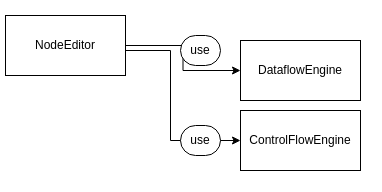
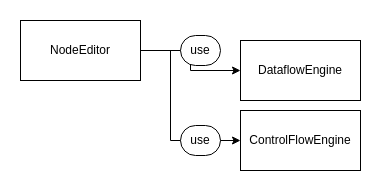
(66, 46) -> (81, 51)
